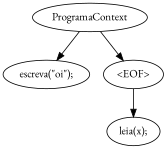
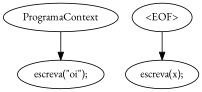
(109, 43) -> none
(133, 131) -> (162, 74)
